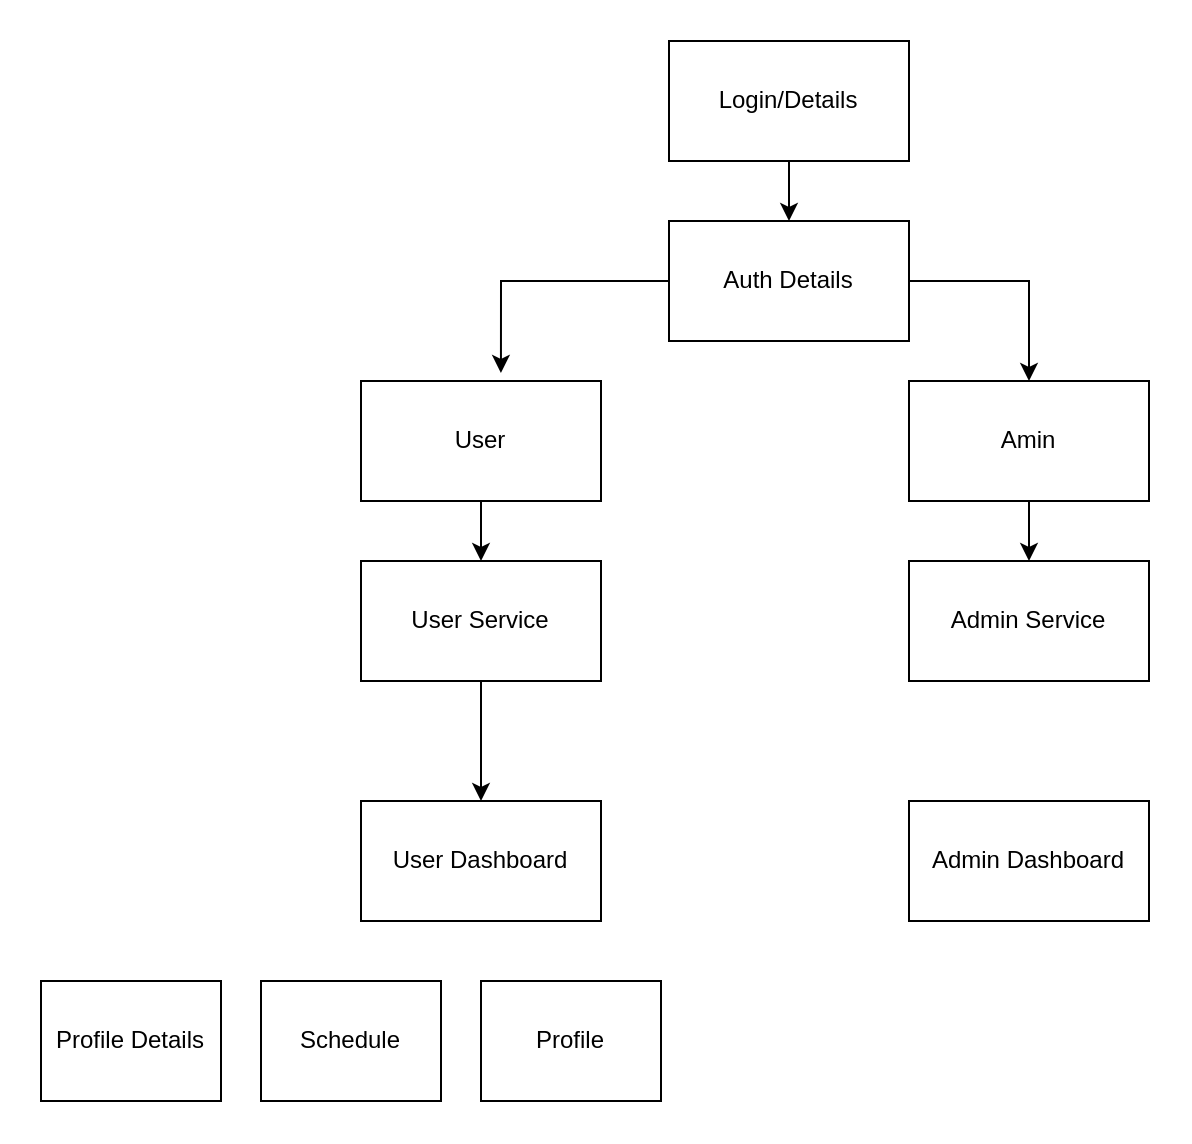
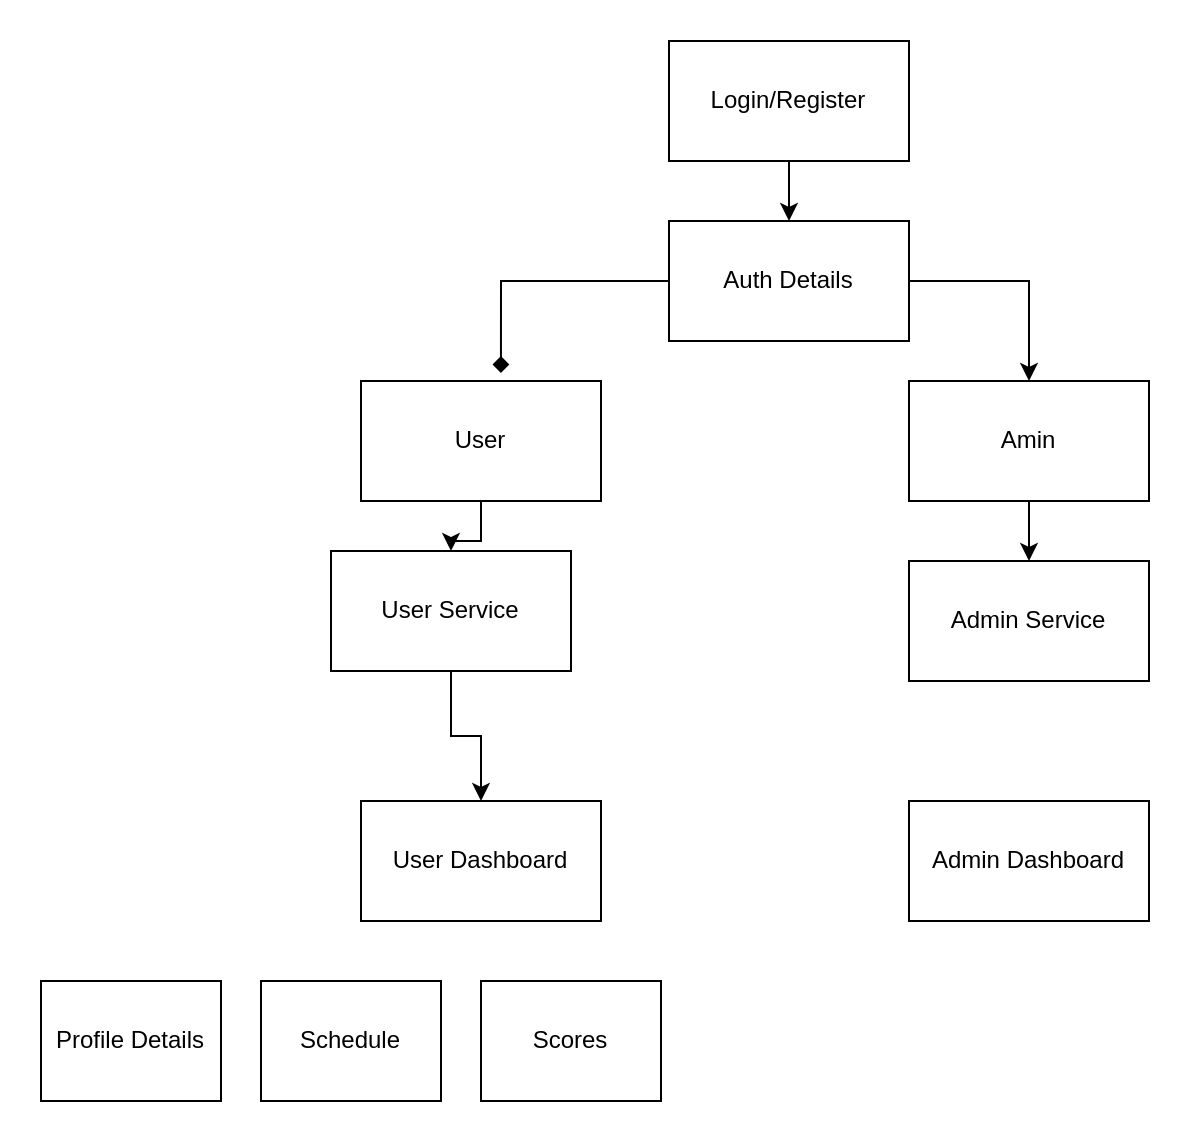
(789, 101) -> (789, 101)
(501, 357) -> (501, 356)
(481, 621) -> (451, 611)
(571, 1041) -> (571, 1041)
